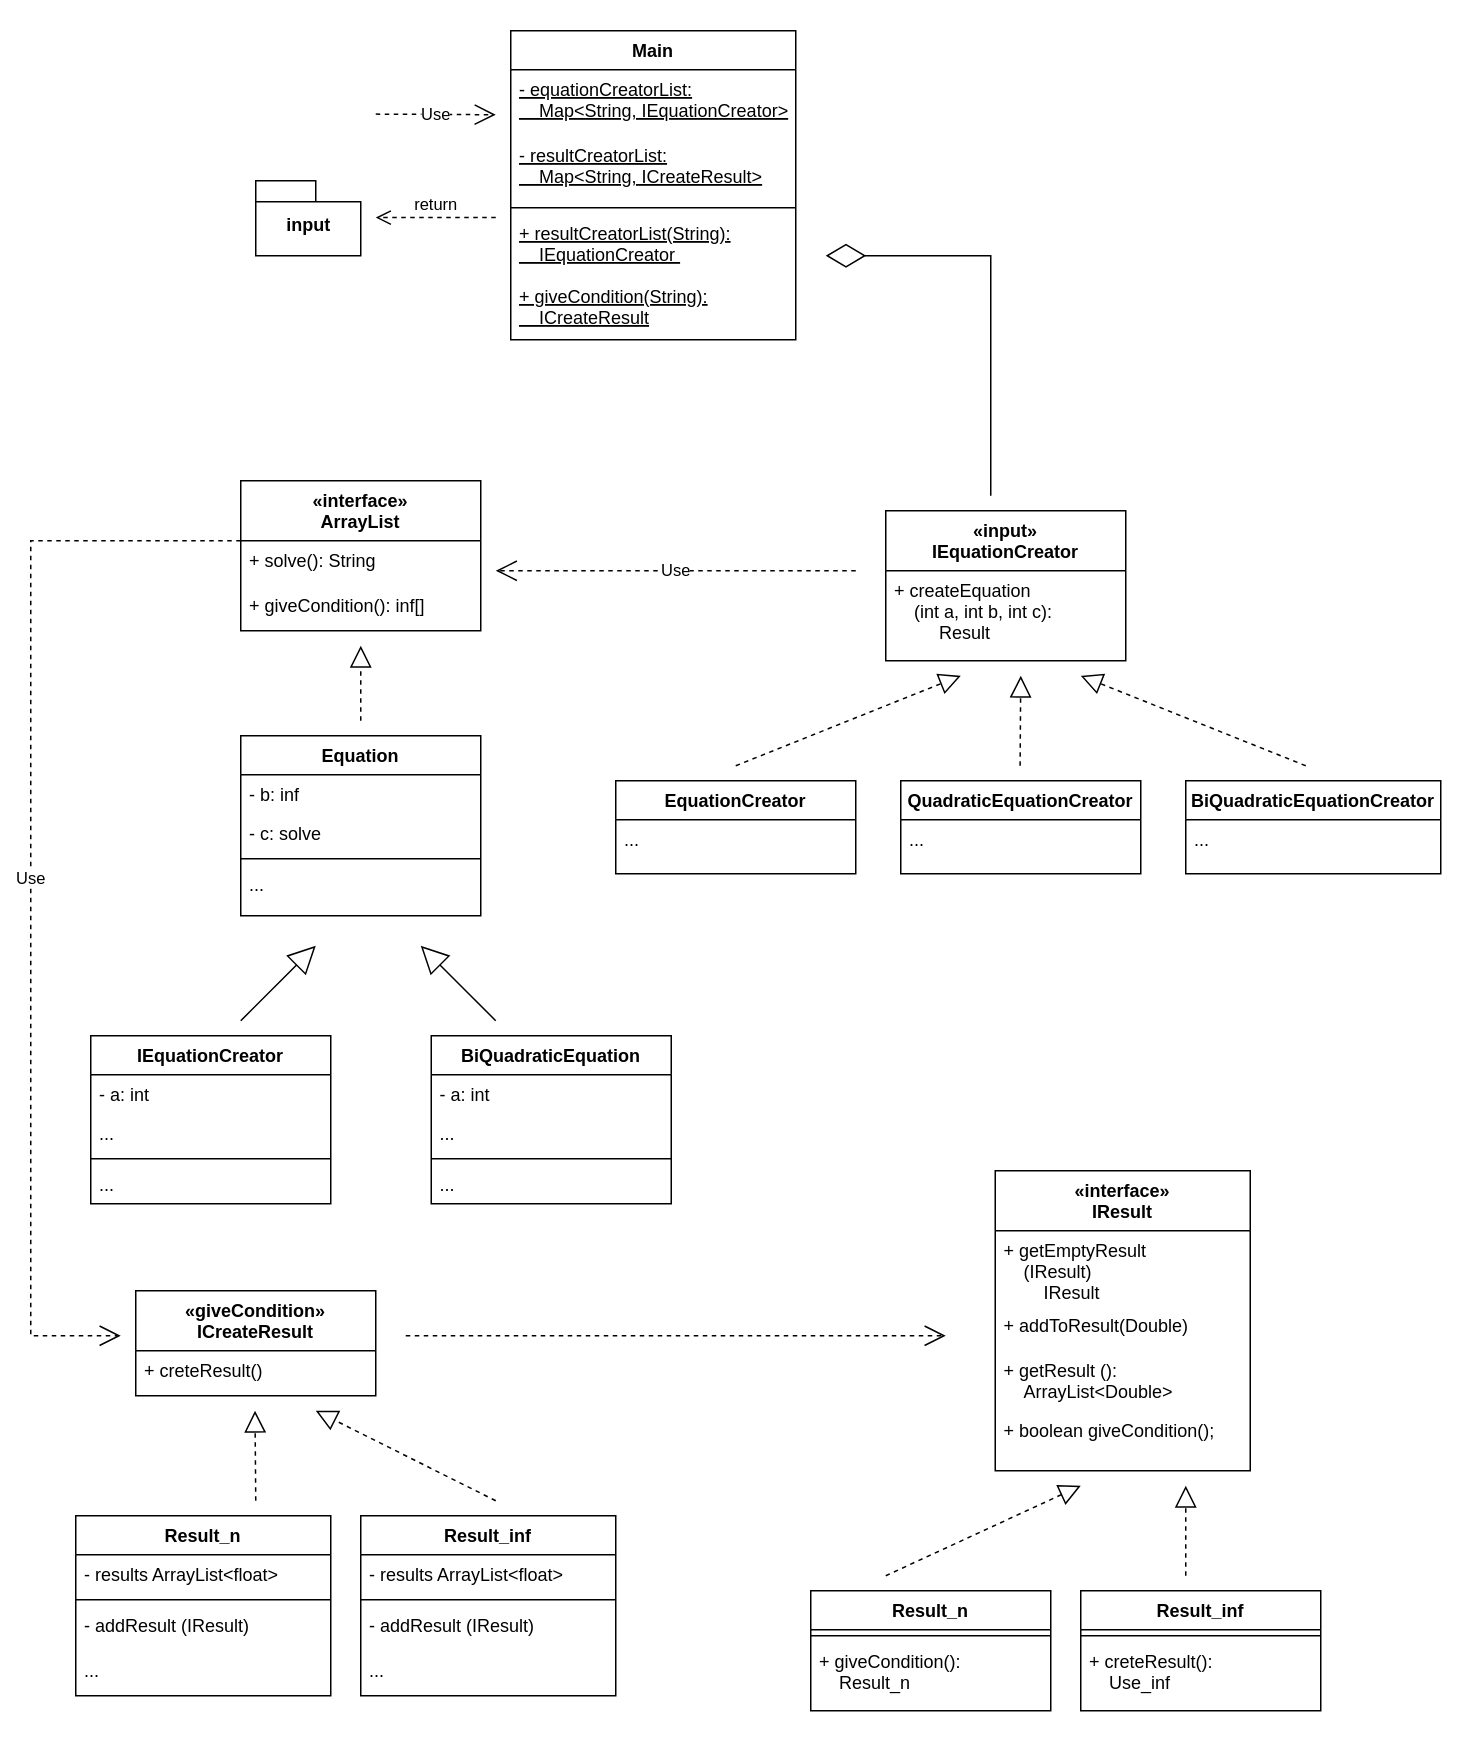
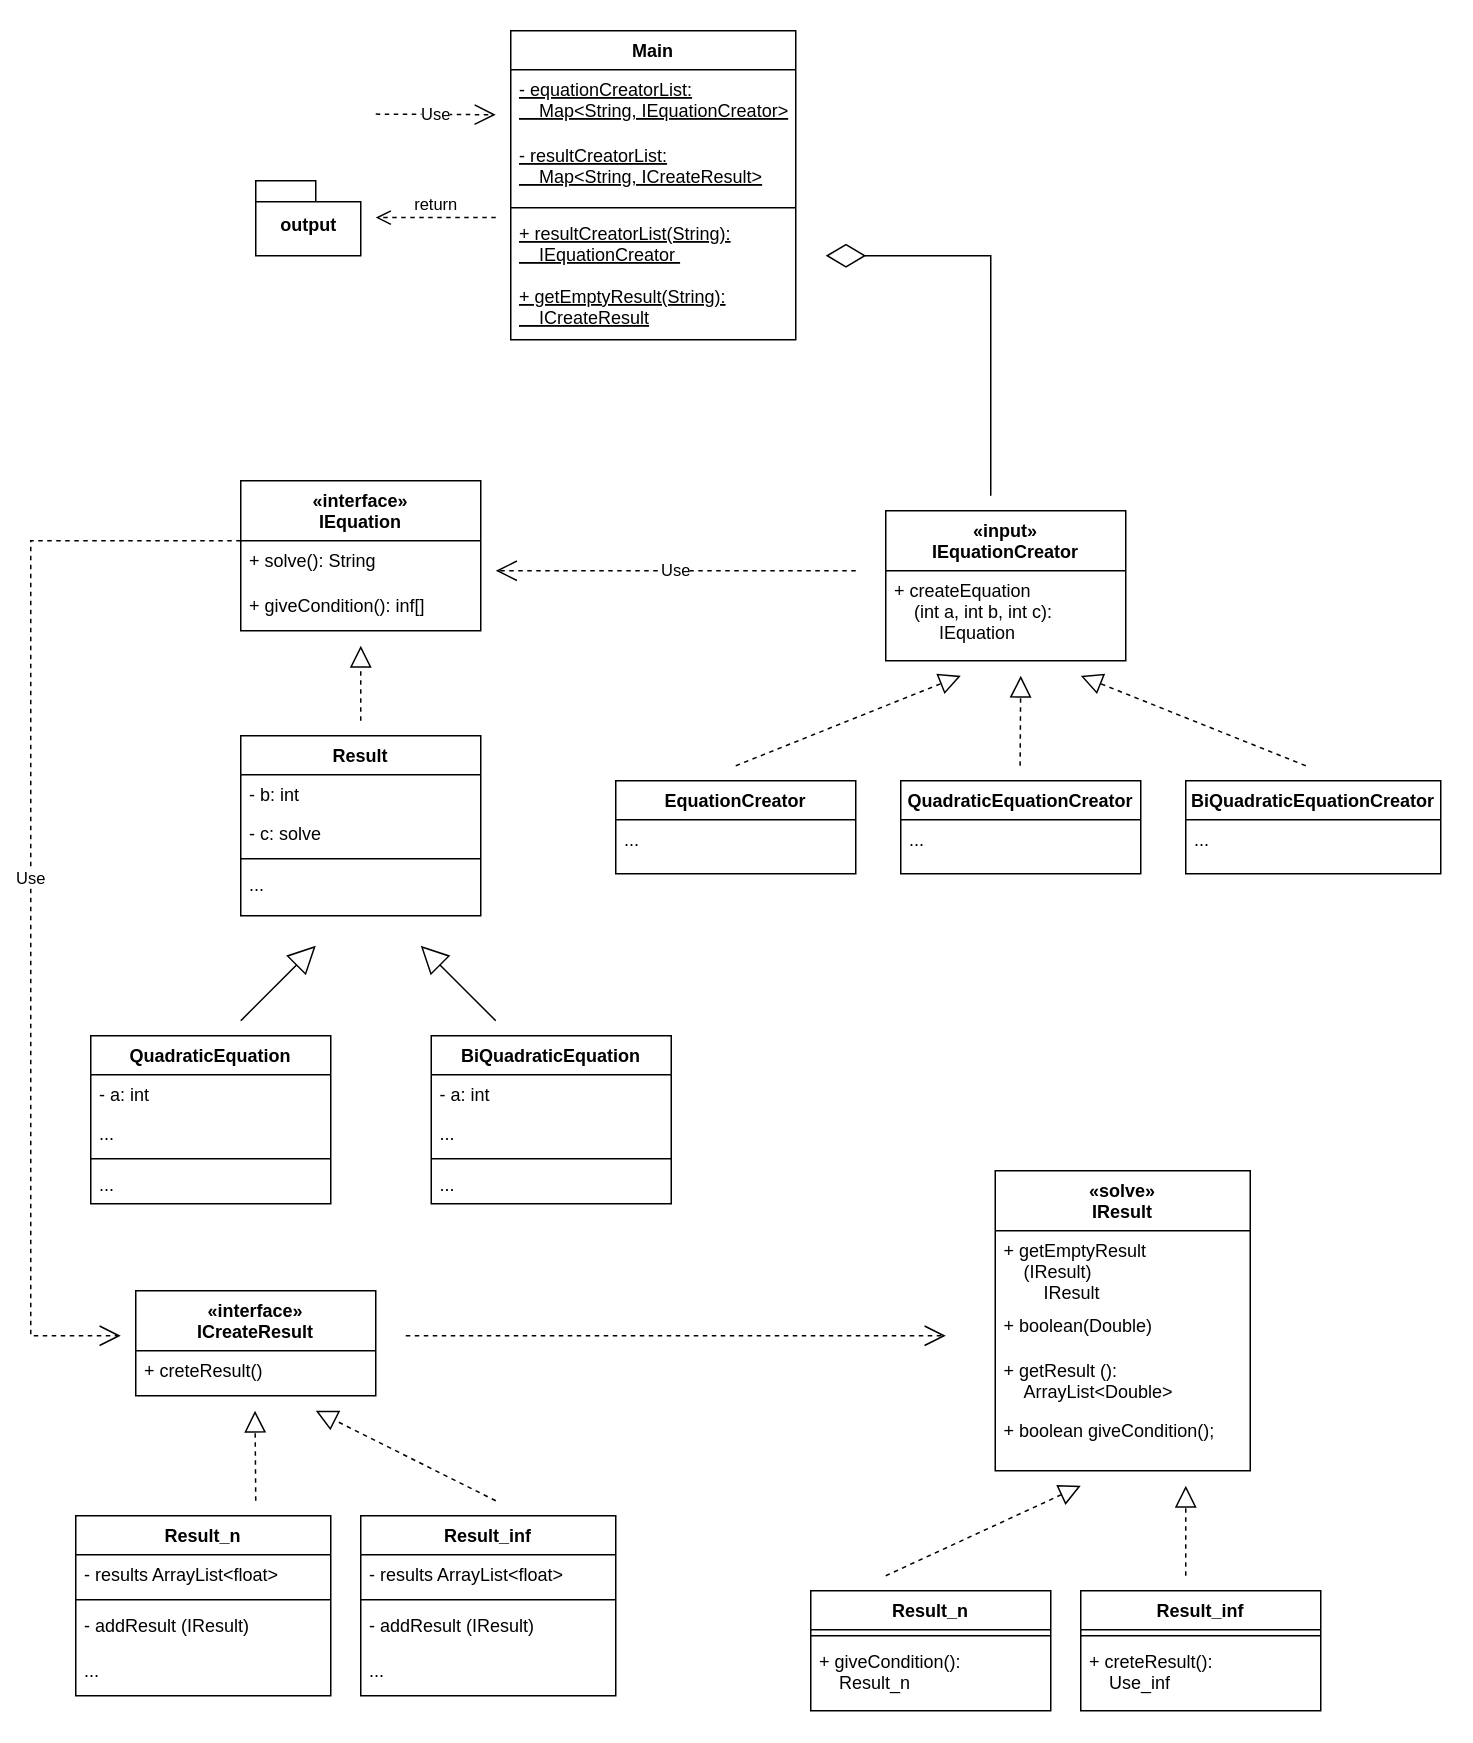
(309, 226) -> (309, 226)
(628, 297) -> (638, 297)
(360, 501) -> (360, 501)
(972, 591) -> (972, 591)
(360, 756) -> (360, 756)
(280, 795) -> (280, 795)
(210, 1056) -> (210, 1056)
(1122, 1191) -> (1122, 1191)
(255, 1311) -> (255, 1311)
(1105, 1326) -> (1085, 1326)
